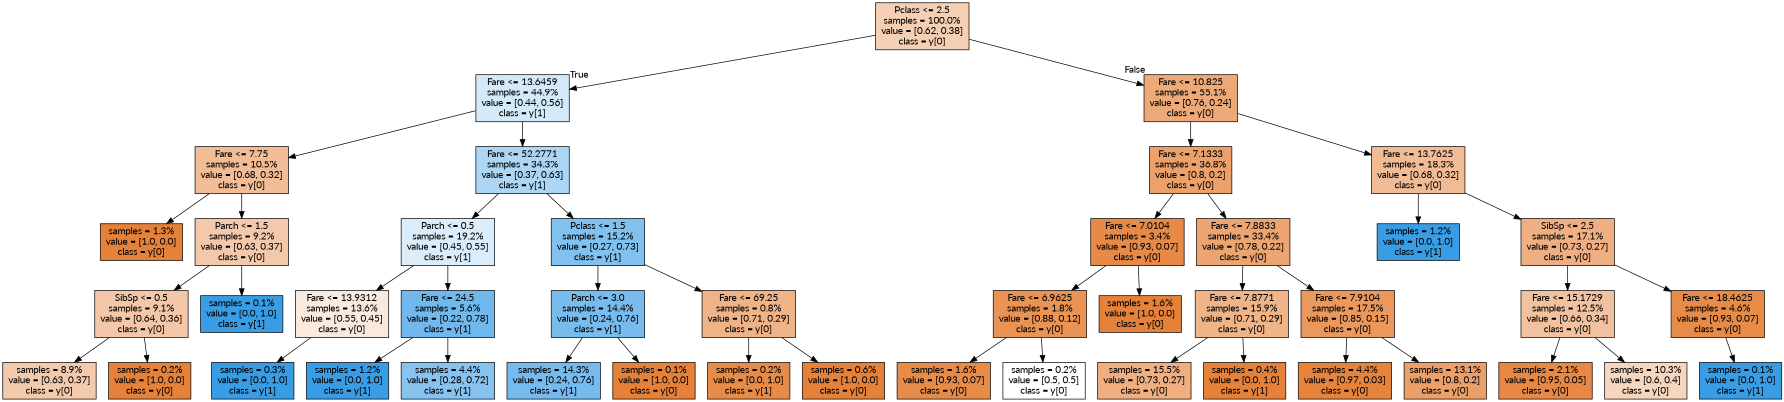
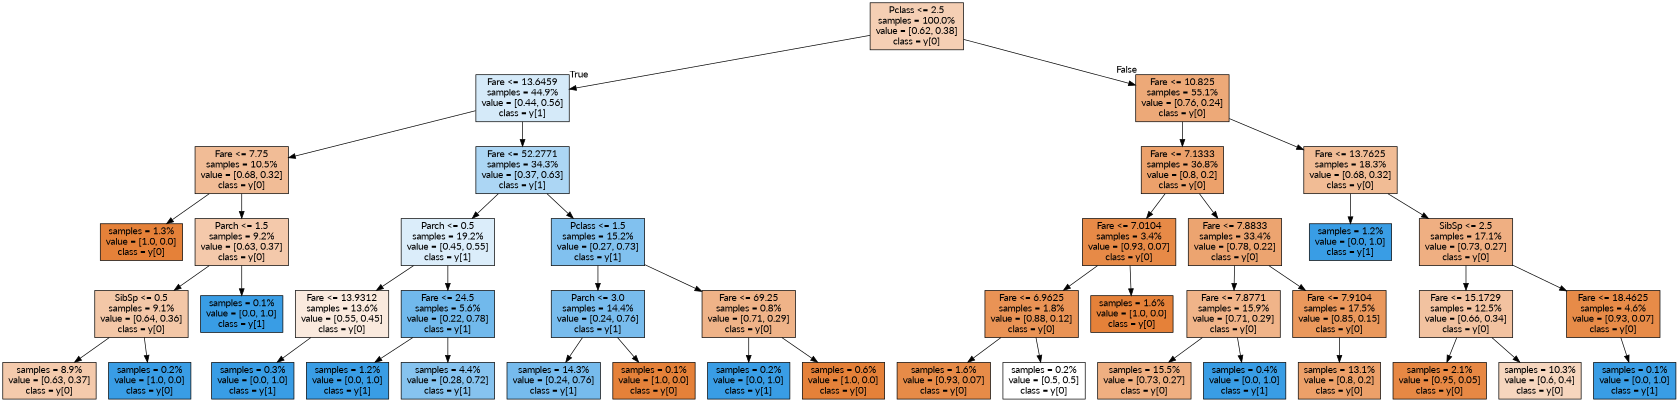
(150, 381) -> (150, 381)
(749, 381) -> (749, 381)
(1245, 381) -> (1245, 381)
(1345, 381) -> none
